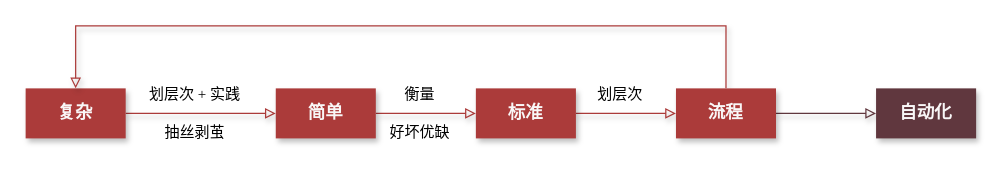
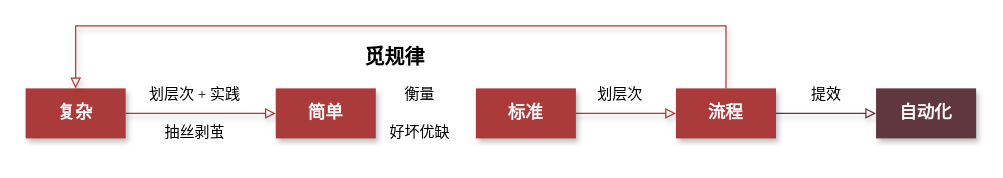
none -> (394, 57)
none -> (826, 94)
(420, 113) -> none
